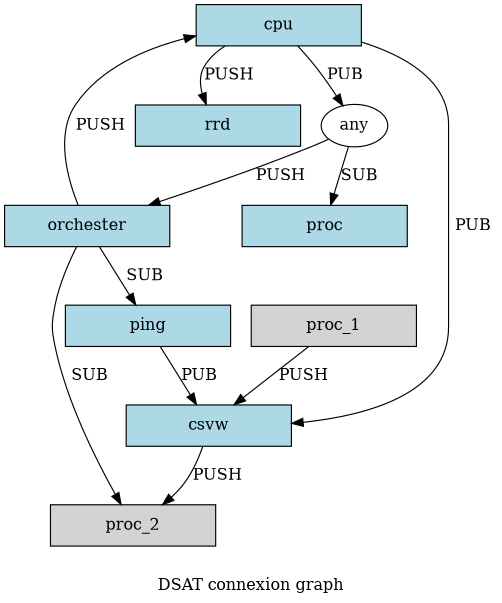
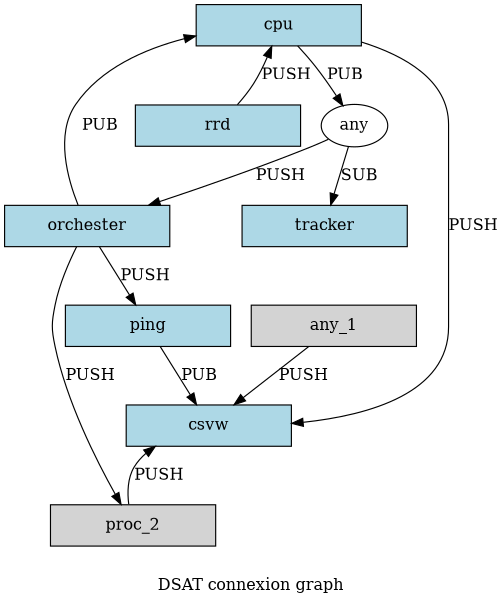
(205, 66) -> (254, 82)
(100, 126) -> (100, 126)
(325, 226) -> (325, 226)
(473, 226) -> (473, 226)
(145, 276) -> (145, 276)
(334, 326) -> (334, 326)
(90, 376) -> (90, 376)
(190, 474) -> (130, 476)
